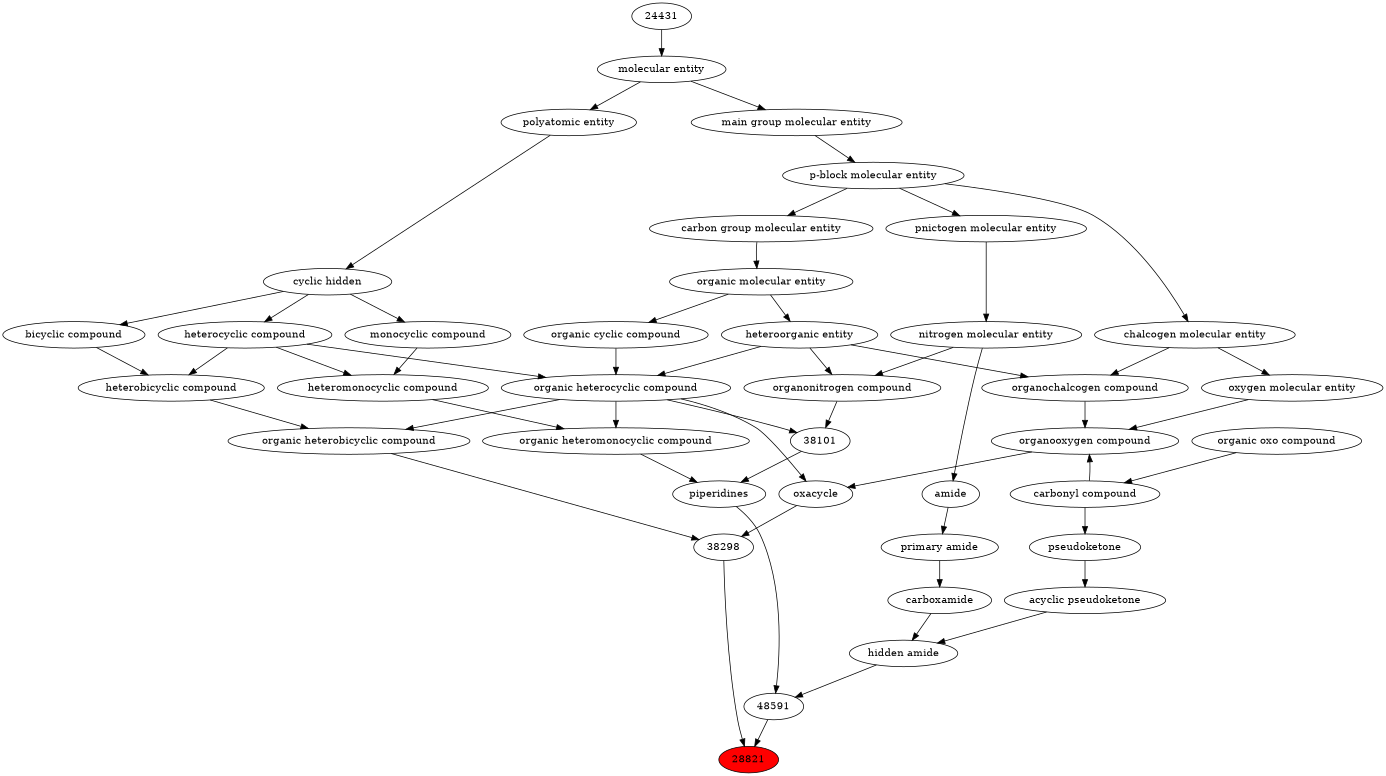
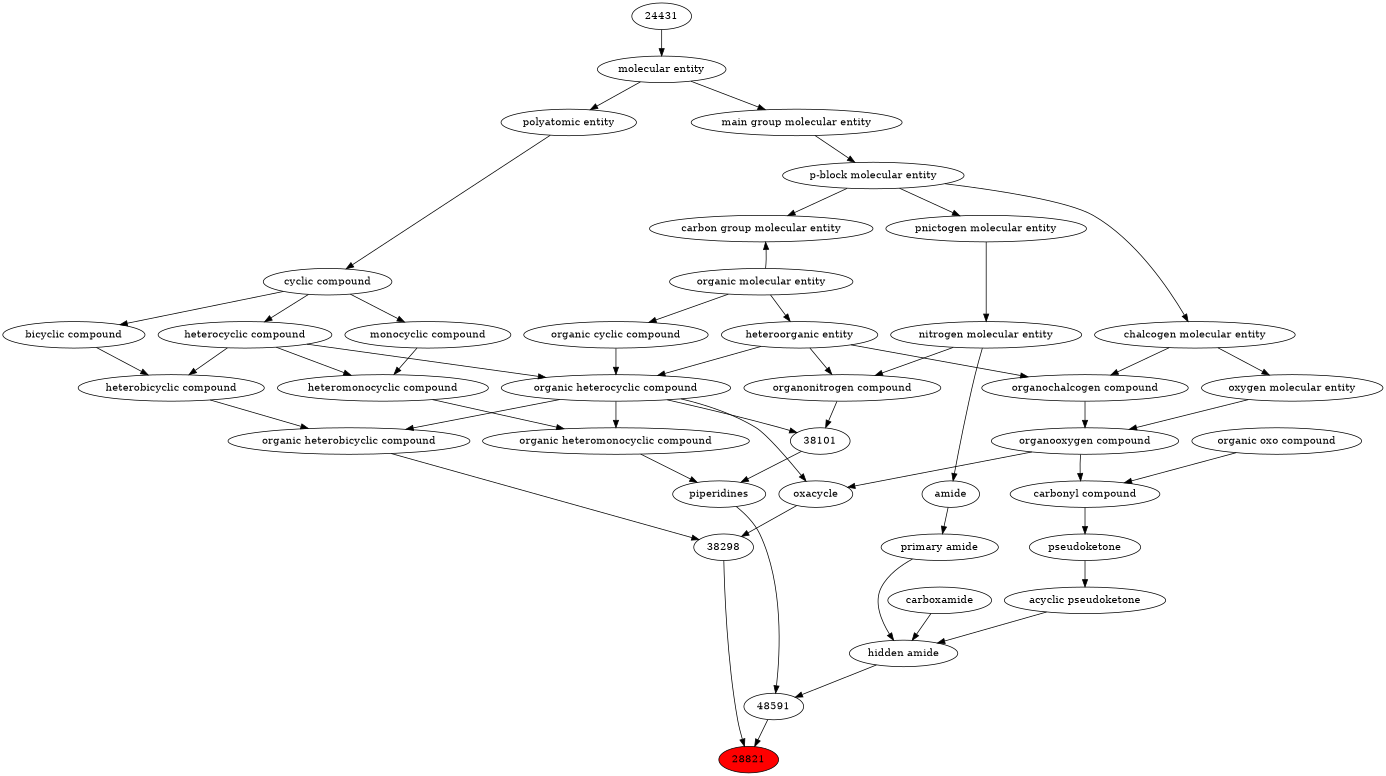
(756, 252) -> (766, 259)
(328, 282) -> (328, 282)
(1090, 471) -> (1080, 464)
(940, 570) -> (880, 591)
